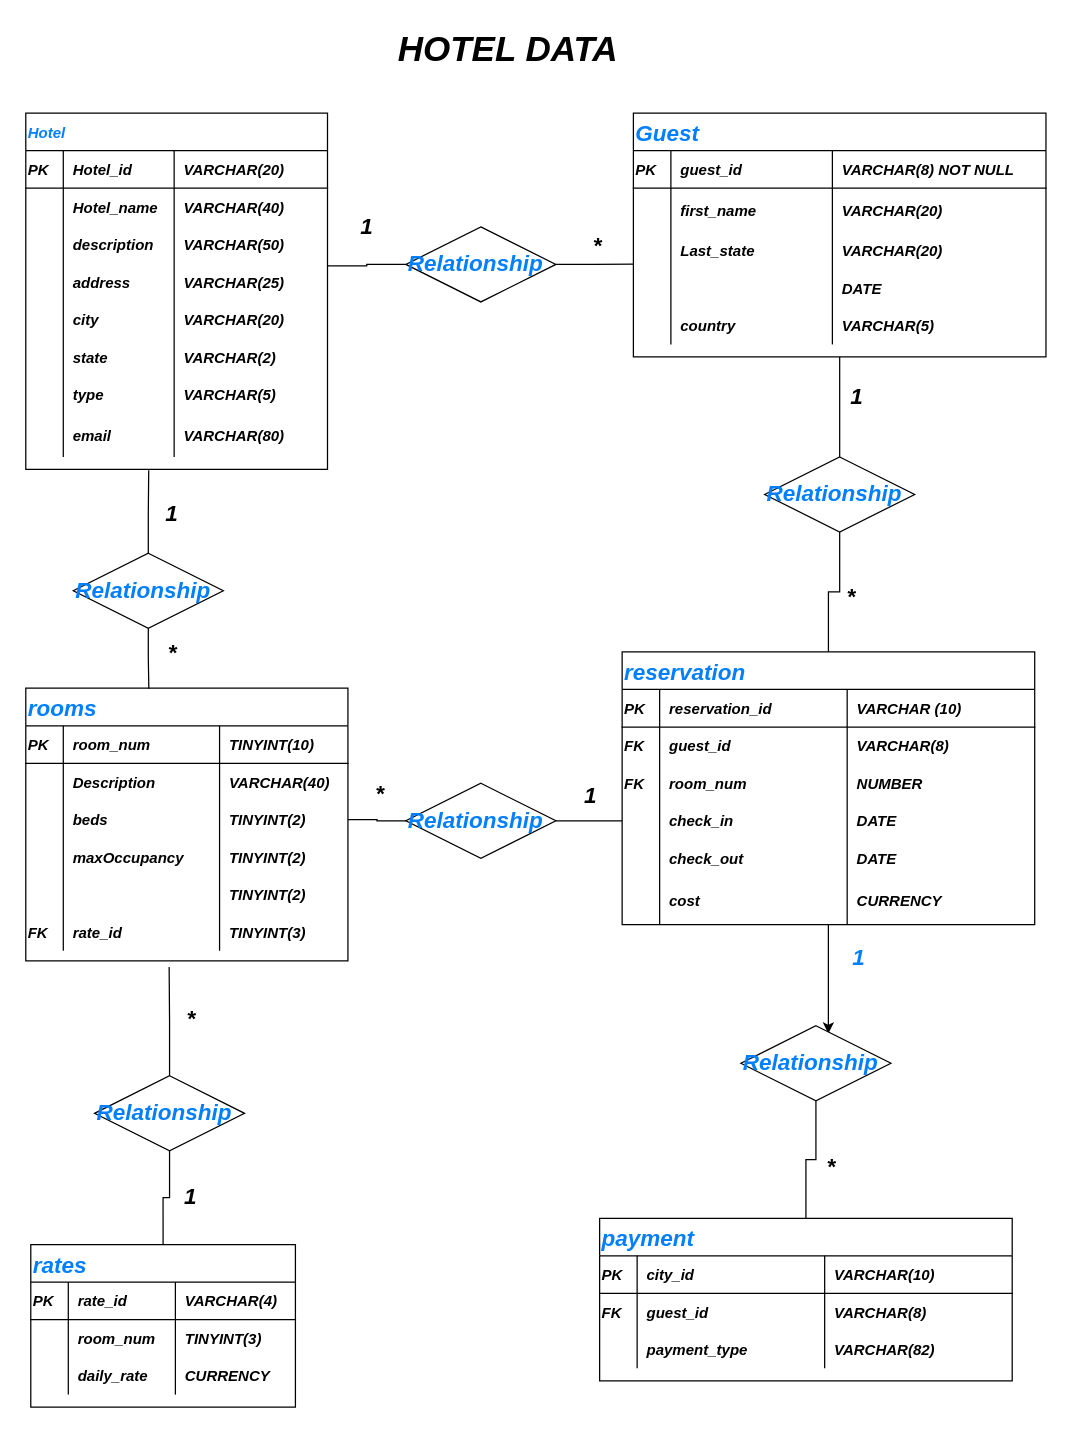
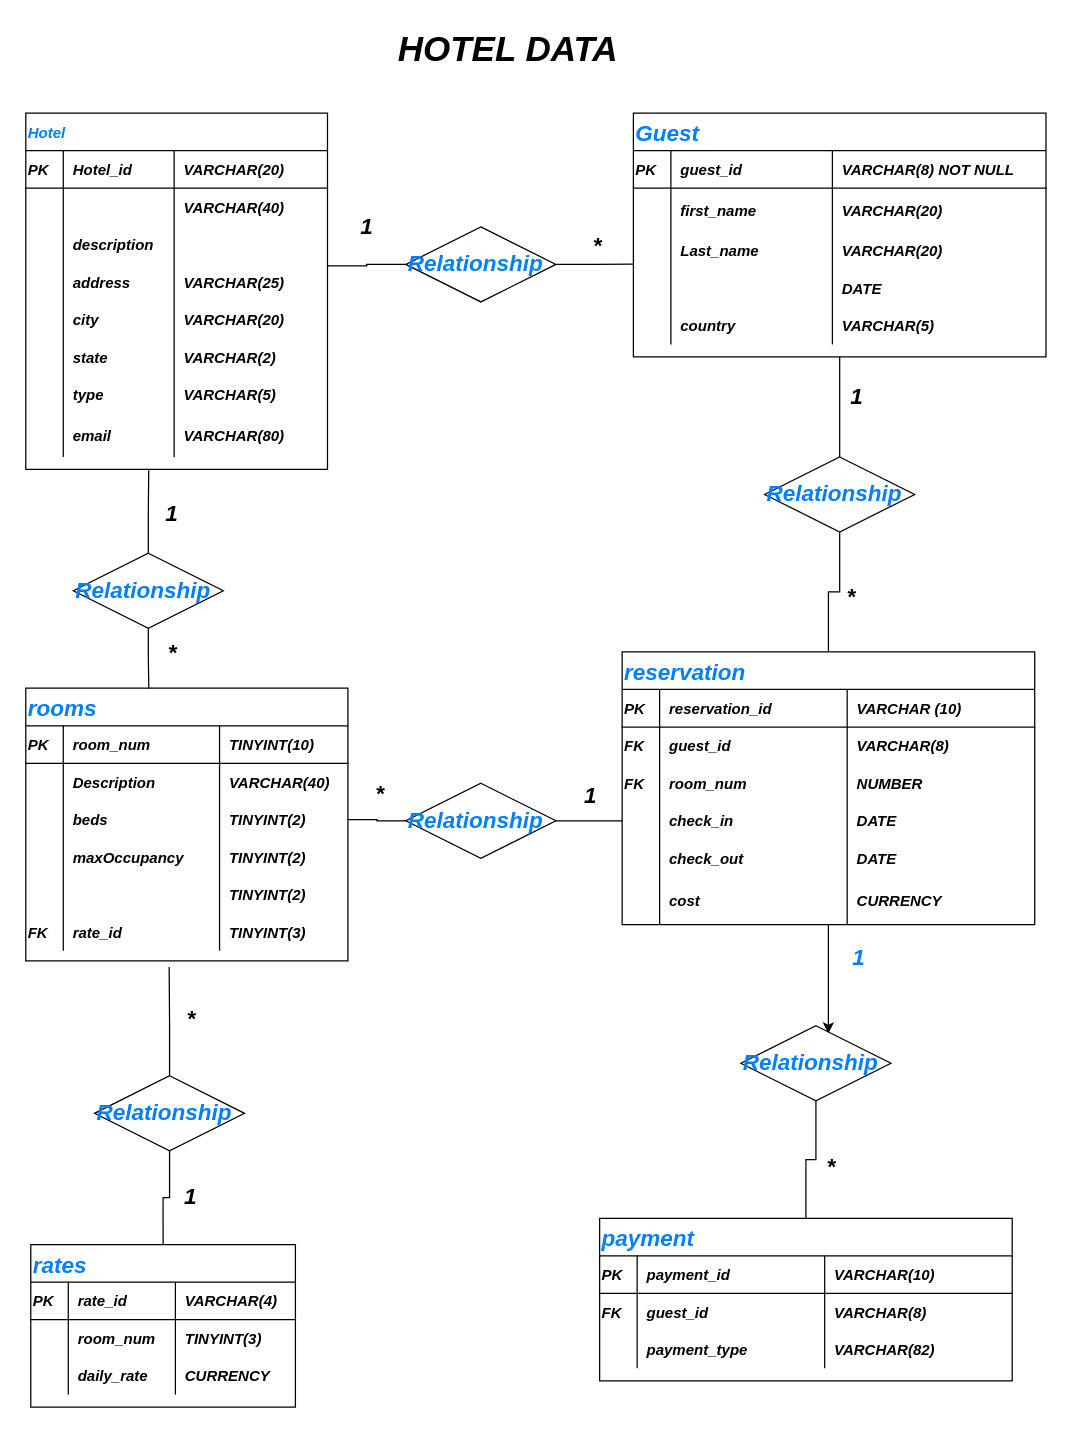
(119, 207) -> none
(251, 244) -> none
(722, 251) -> (718, 251)
(672, 1275) -> (686, 1275)
